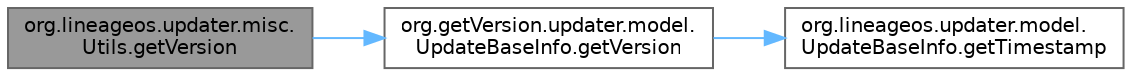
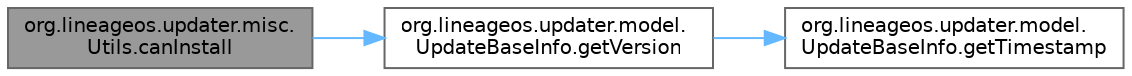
(160, 38) -> (160, 38)
(549, 38) -> (549, 38)
